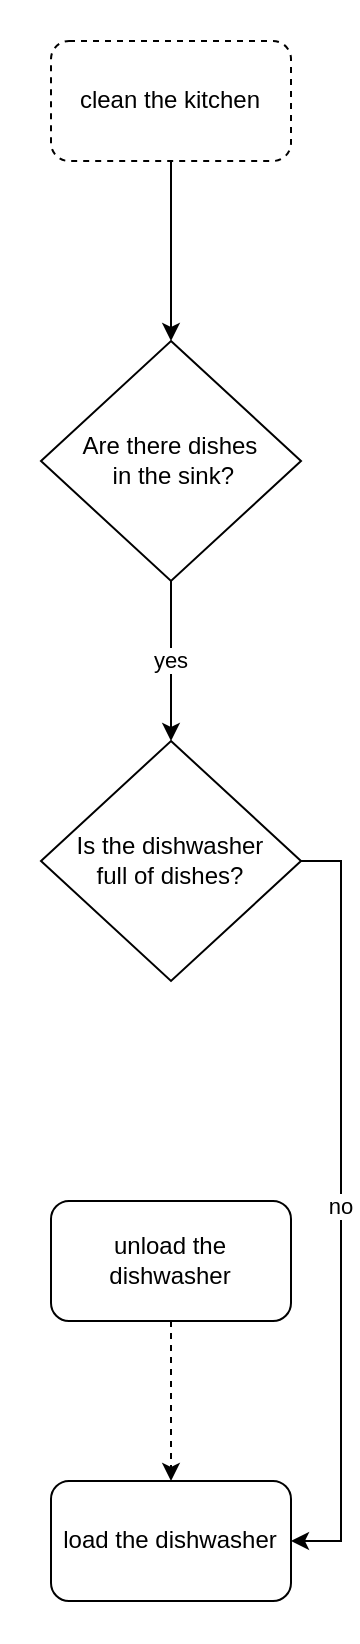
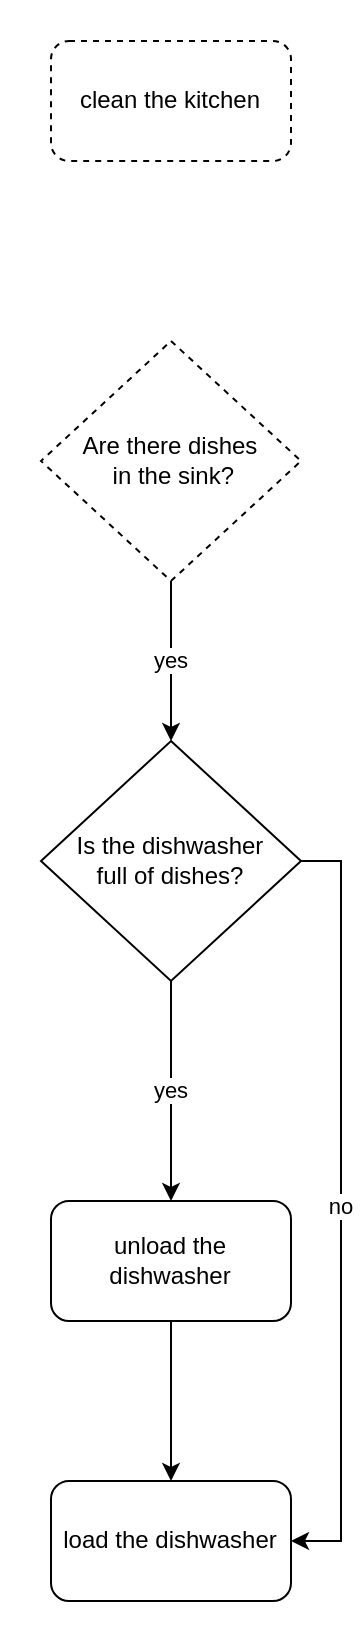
(171, 244) -> none
(171, 461) -> (171, 461)
none -> (171, 1084)
(171, 1394) -> (171, 1394)
